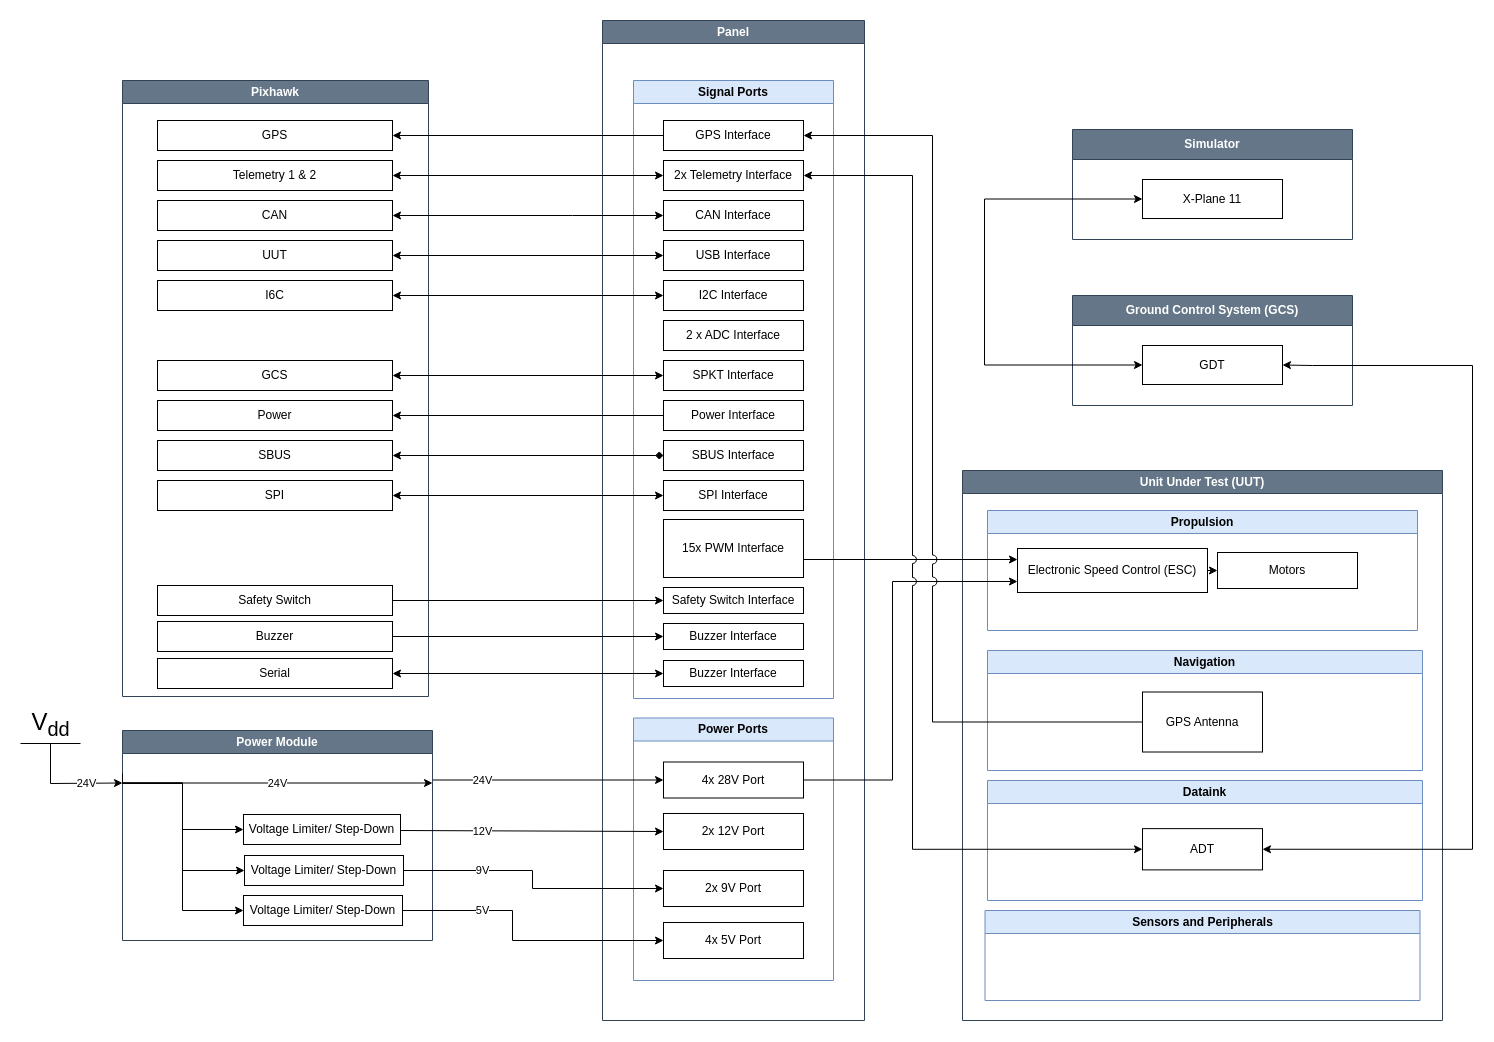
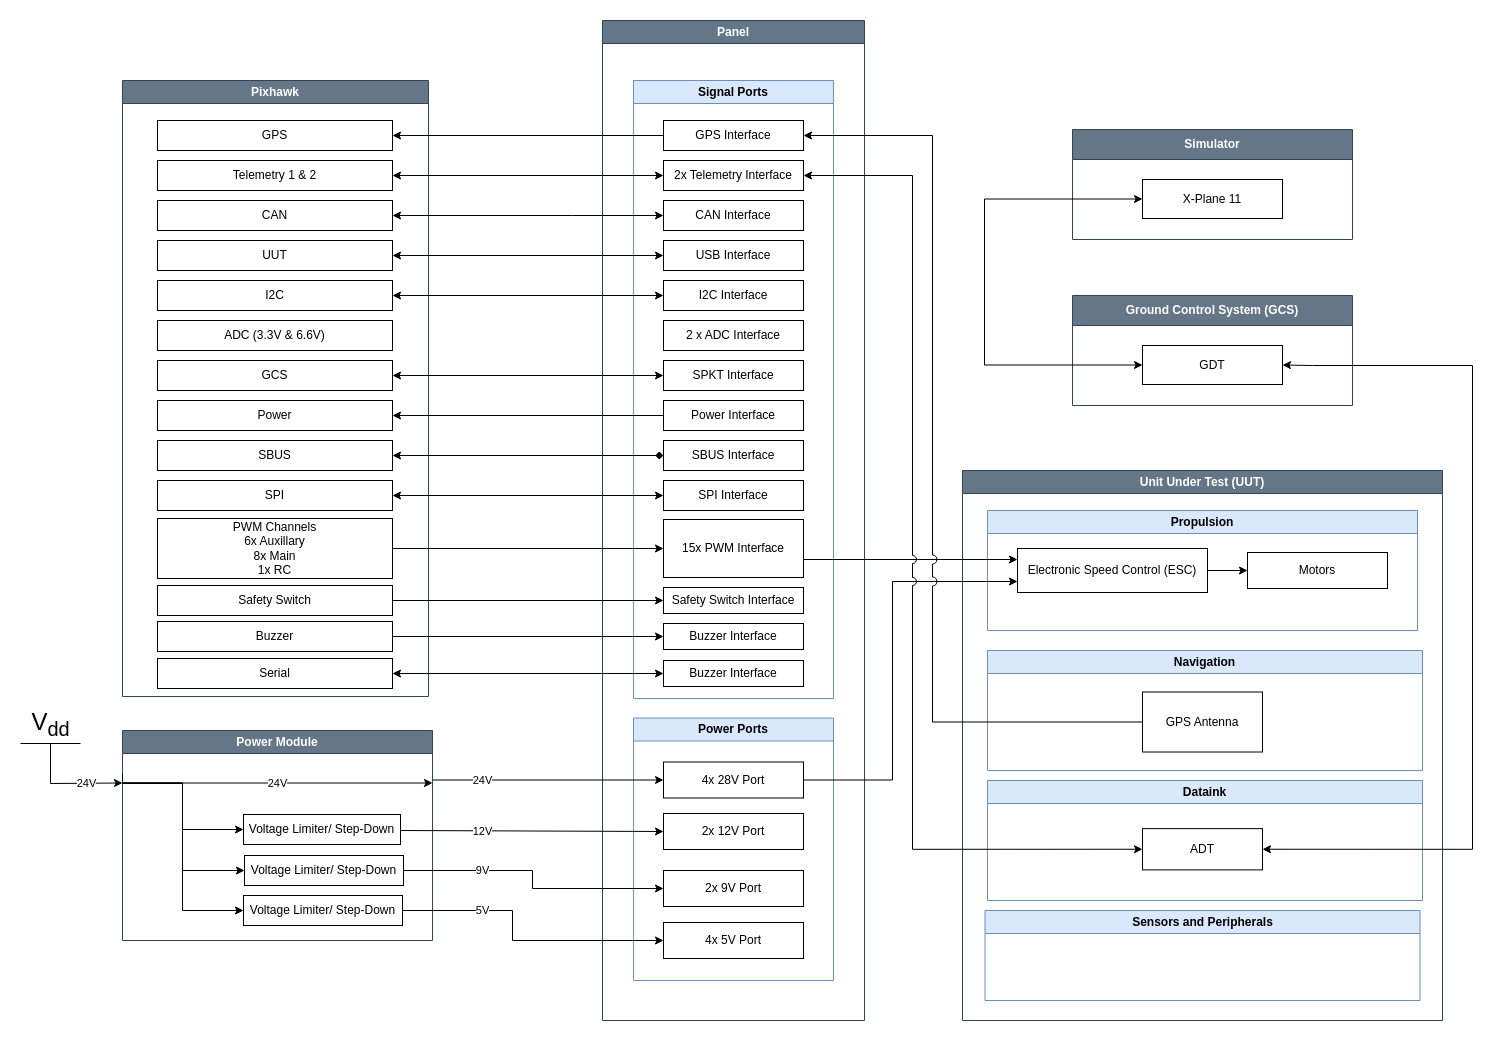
(275, 296) -> (275, 296)
none -> (275, 336)
none -> (275, 549)
none -> (525, 549)
(1288, 571) -> (1318, 571)
